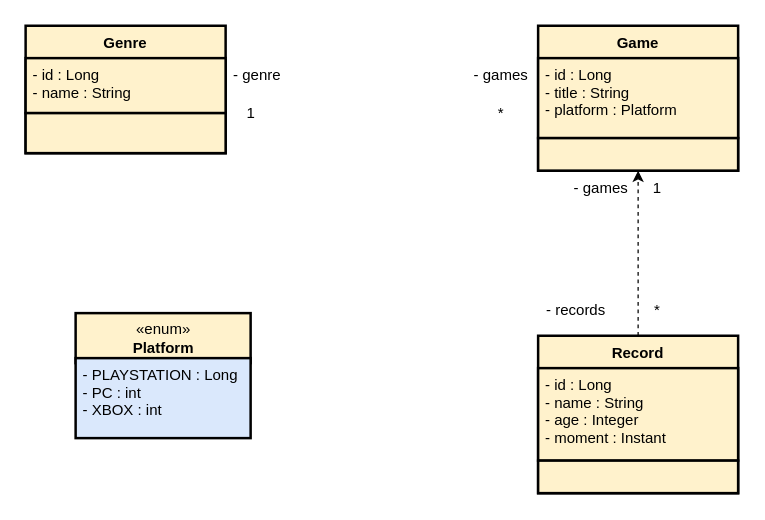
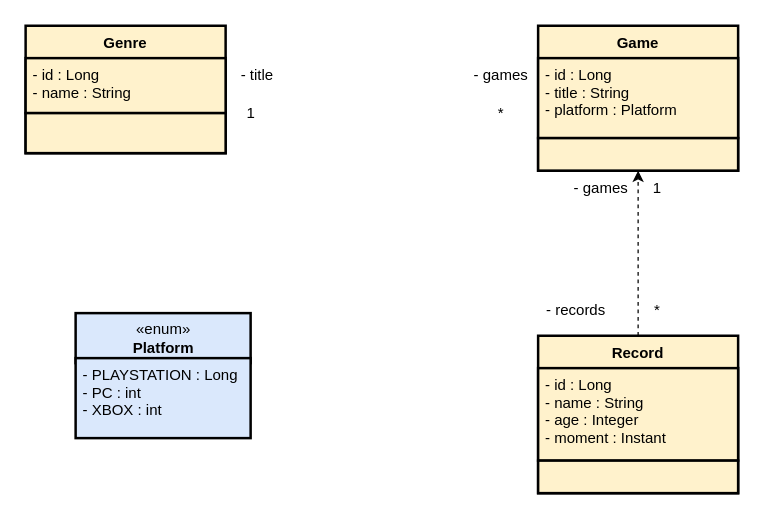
(258, 76) -> (258, 76)
(163, 338) -> (163, 338)
